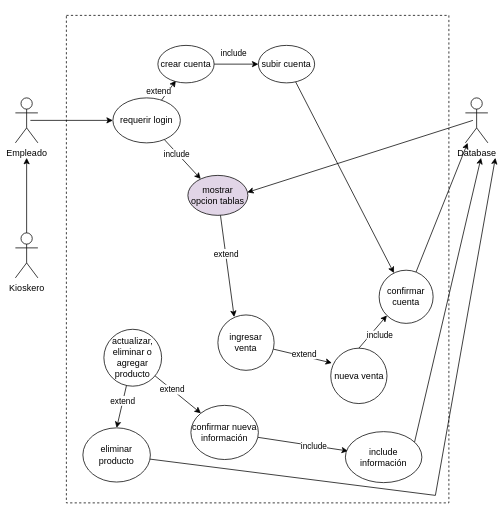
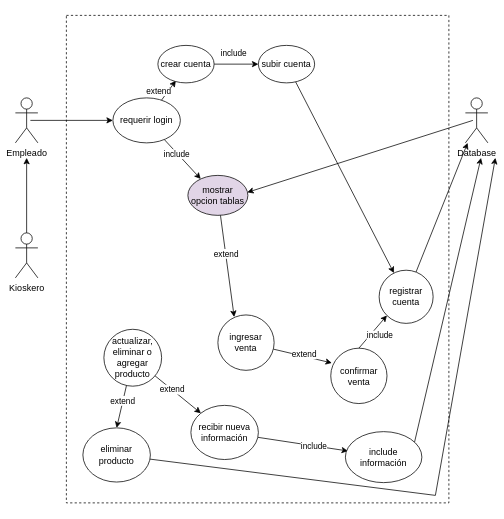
(406, 297) -> (406, 297)
(359, 376) -> (359, 376)
(225, 432) -> (225, 432)
